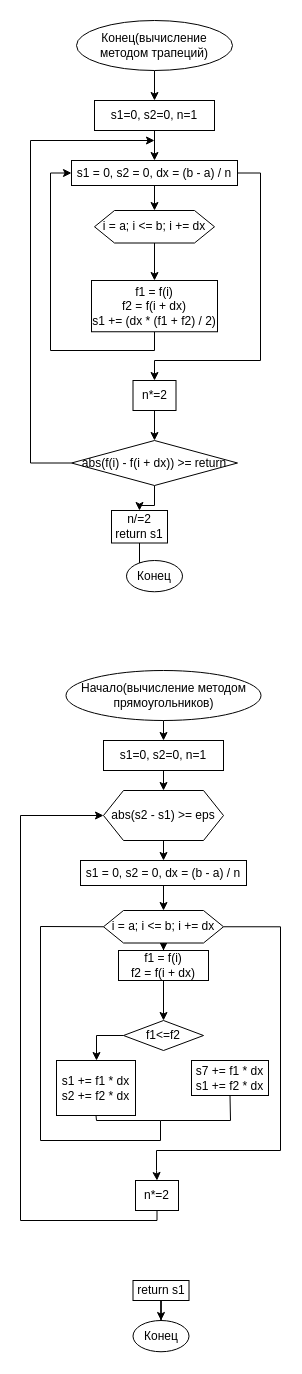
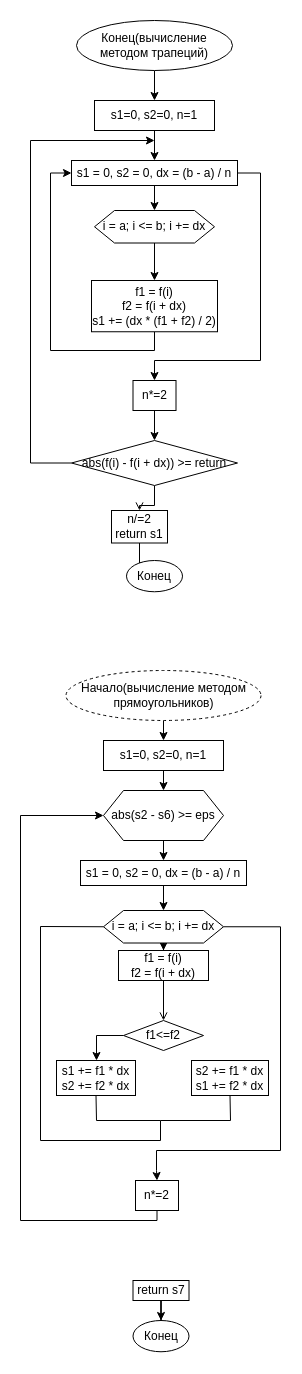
(141, 506) -> (141, 506)
(164, 696) -> (164, 696)
(164, 816) -> (164, 816)
(164, 1012) -> (164, 1013)
(230, 1079) -> (230, 1079)
(96, 1088) -> (96, 1078)
(162, 1291) -> (162, 1291)
